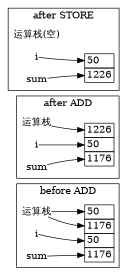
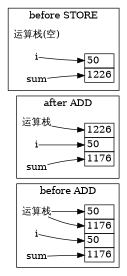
(64, 16) -> (64, 16)
